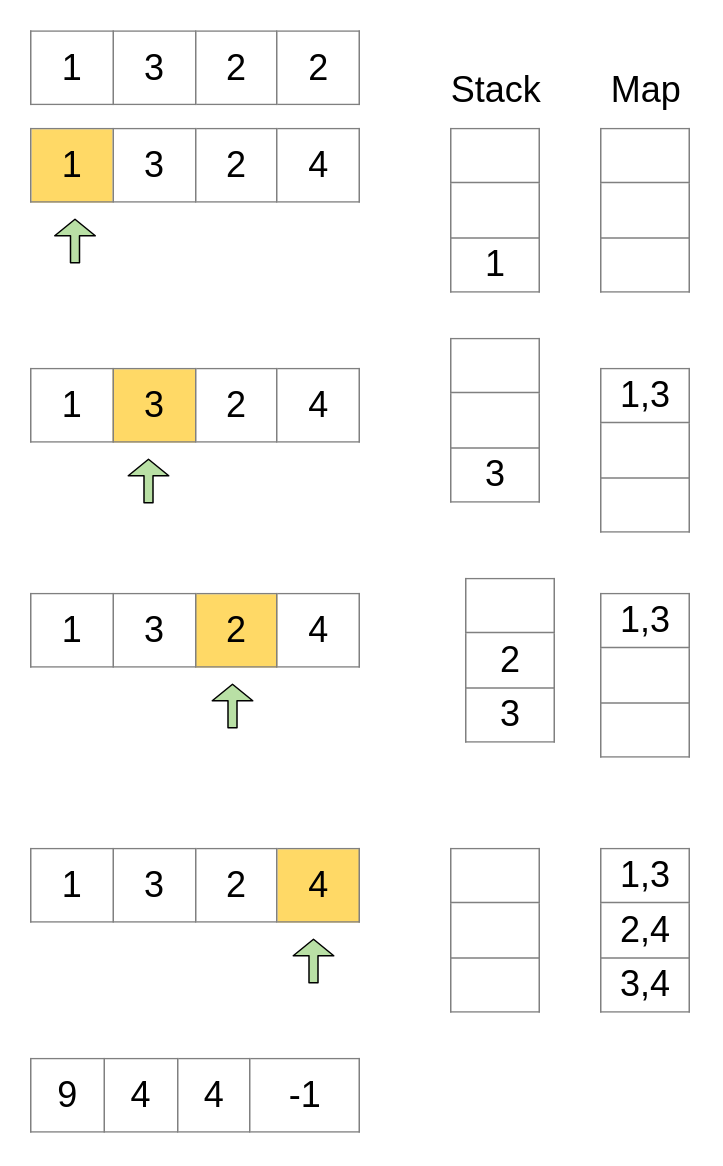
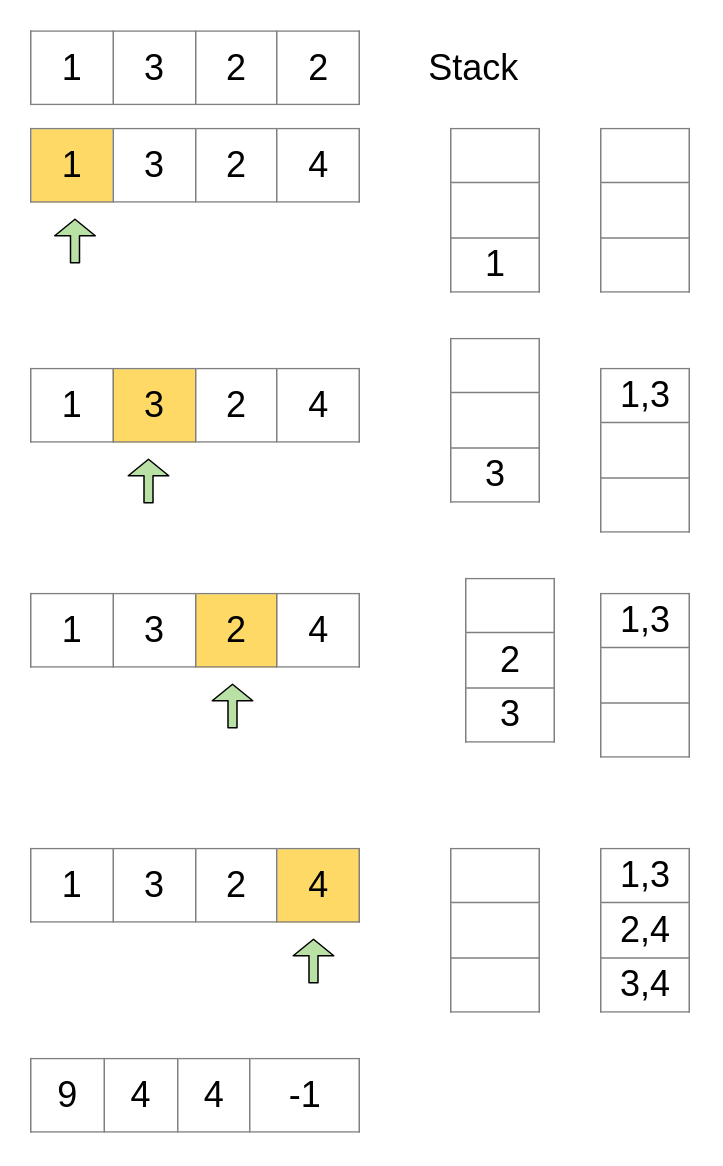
(496, 91) -> (473, 68)
(646, 91) -> none
